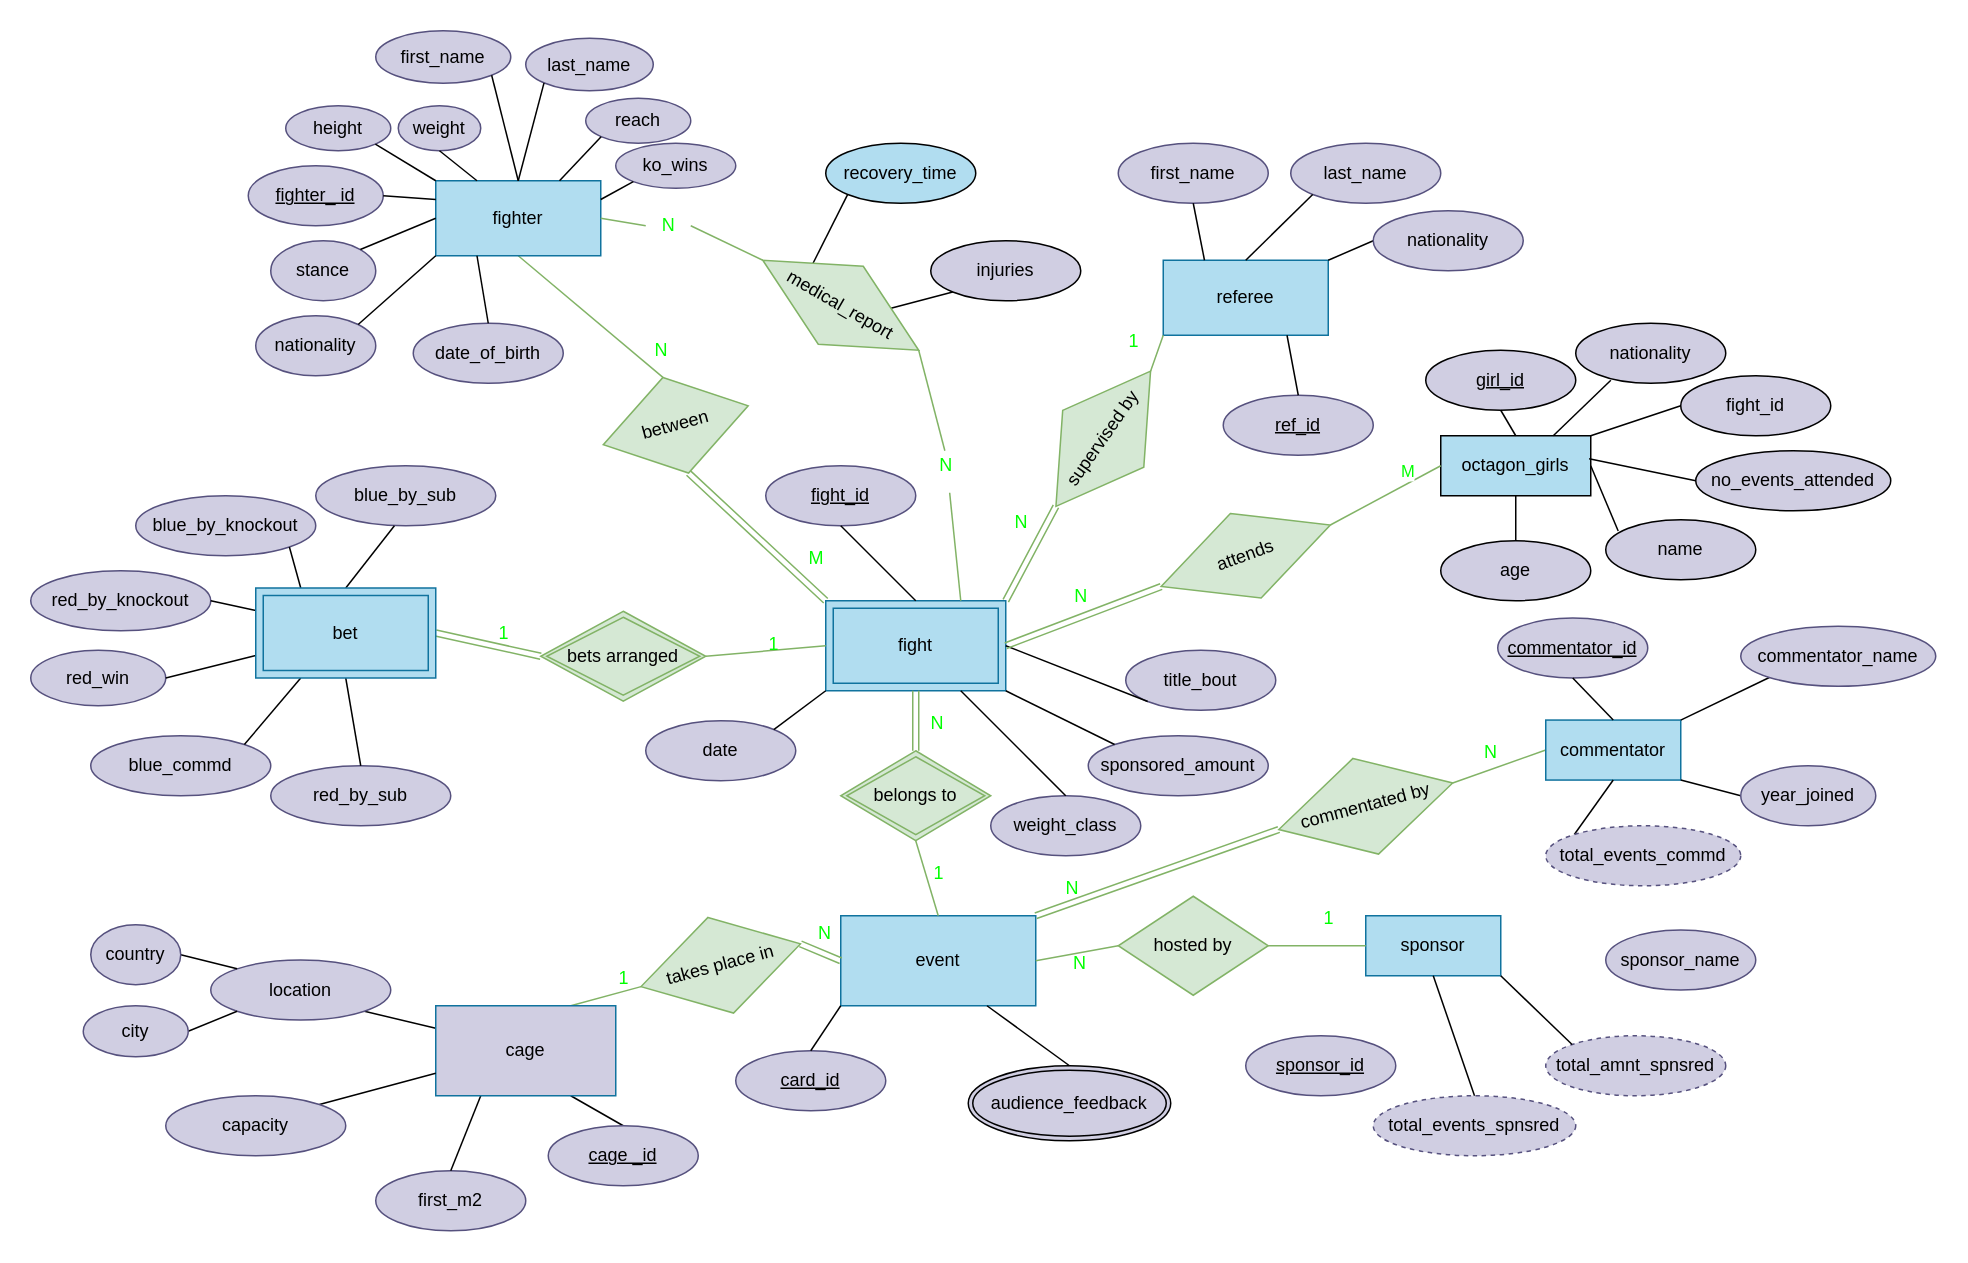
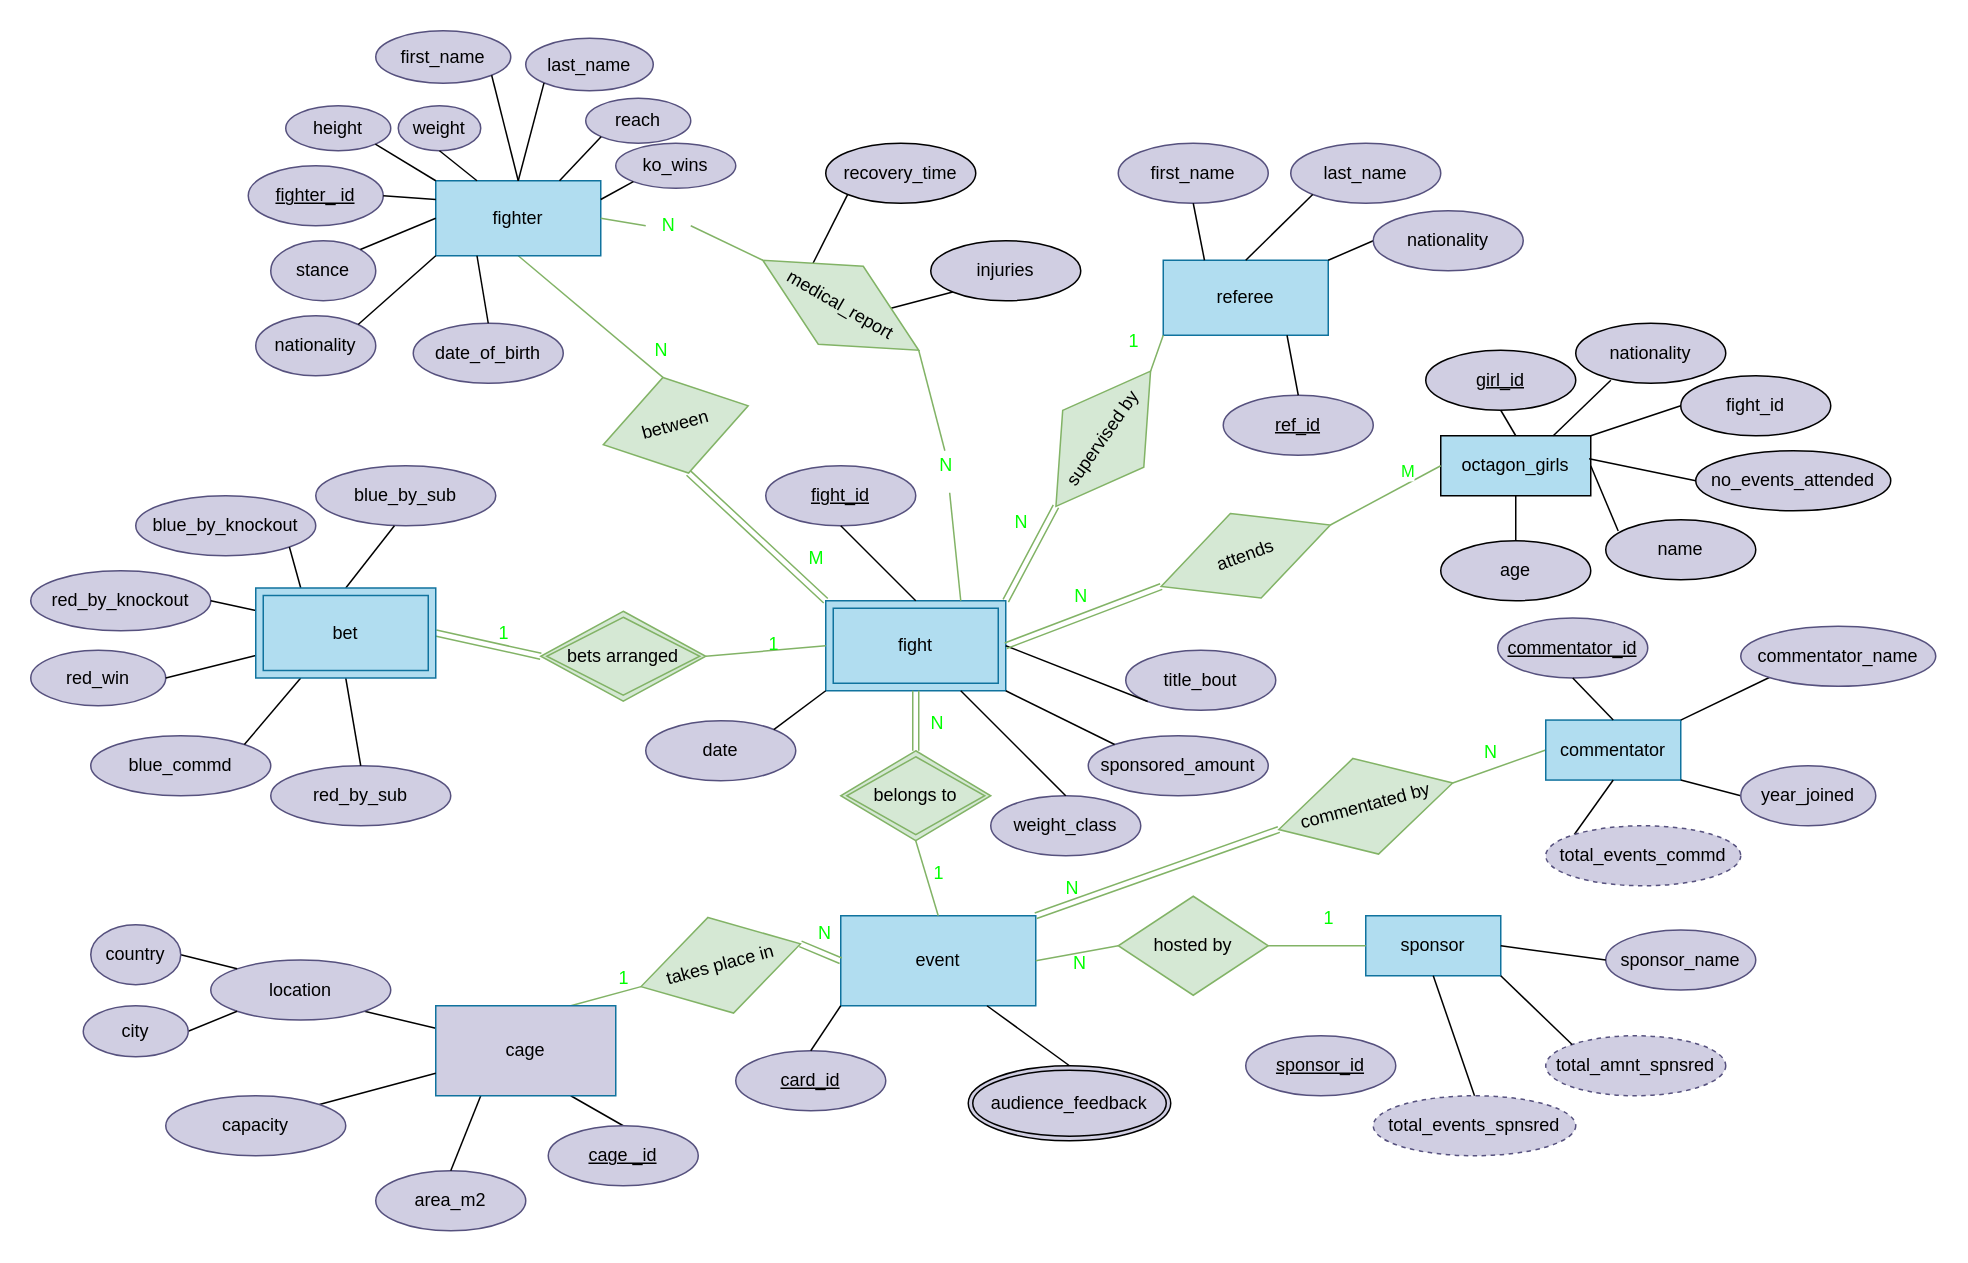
(901, 173) -> (901, 173)
none -> (1554, 953)
(451, 1201) -> (451, 1201)
